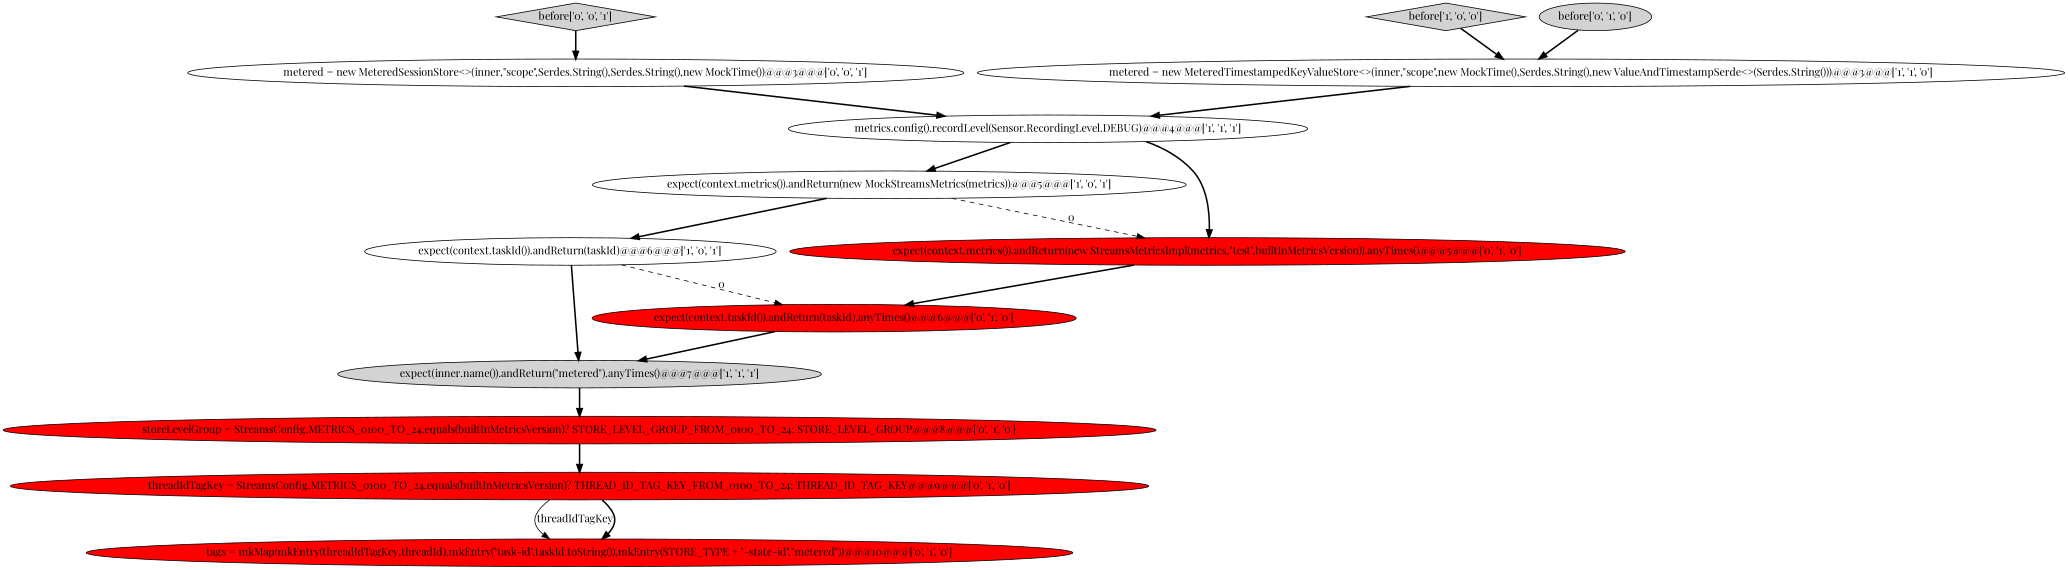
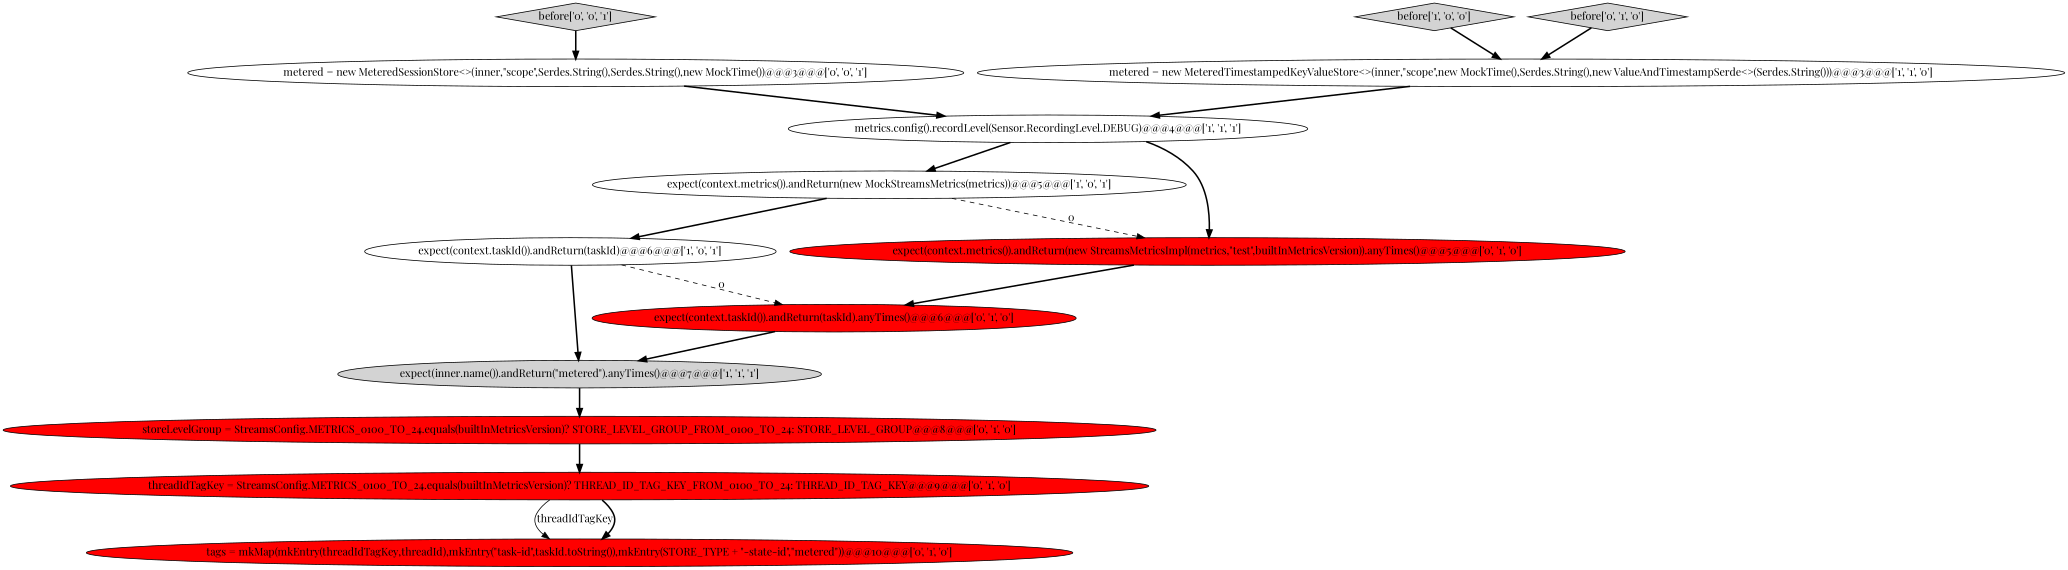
(1595, 17) -> (1608, 17)
